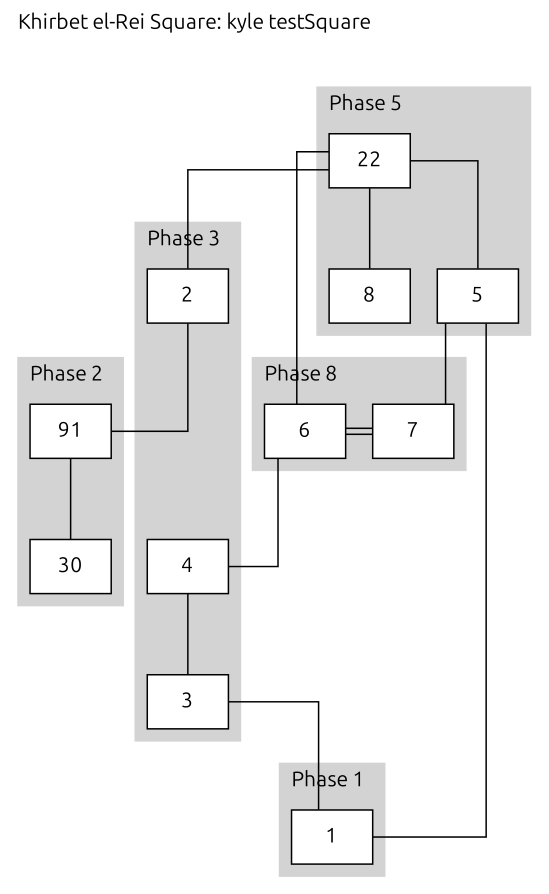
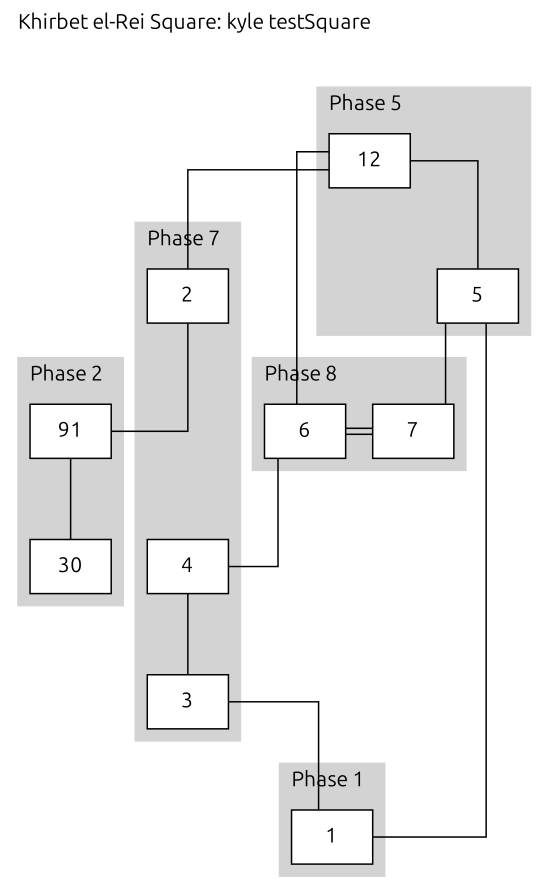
(370, 161) -> (370, 161)
(184, 240) -> (184, 240)
(370, 296) -> none
